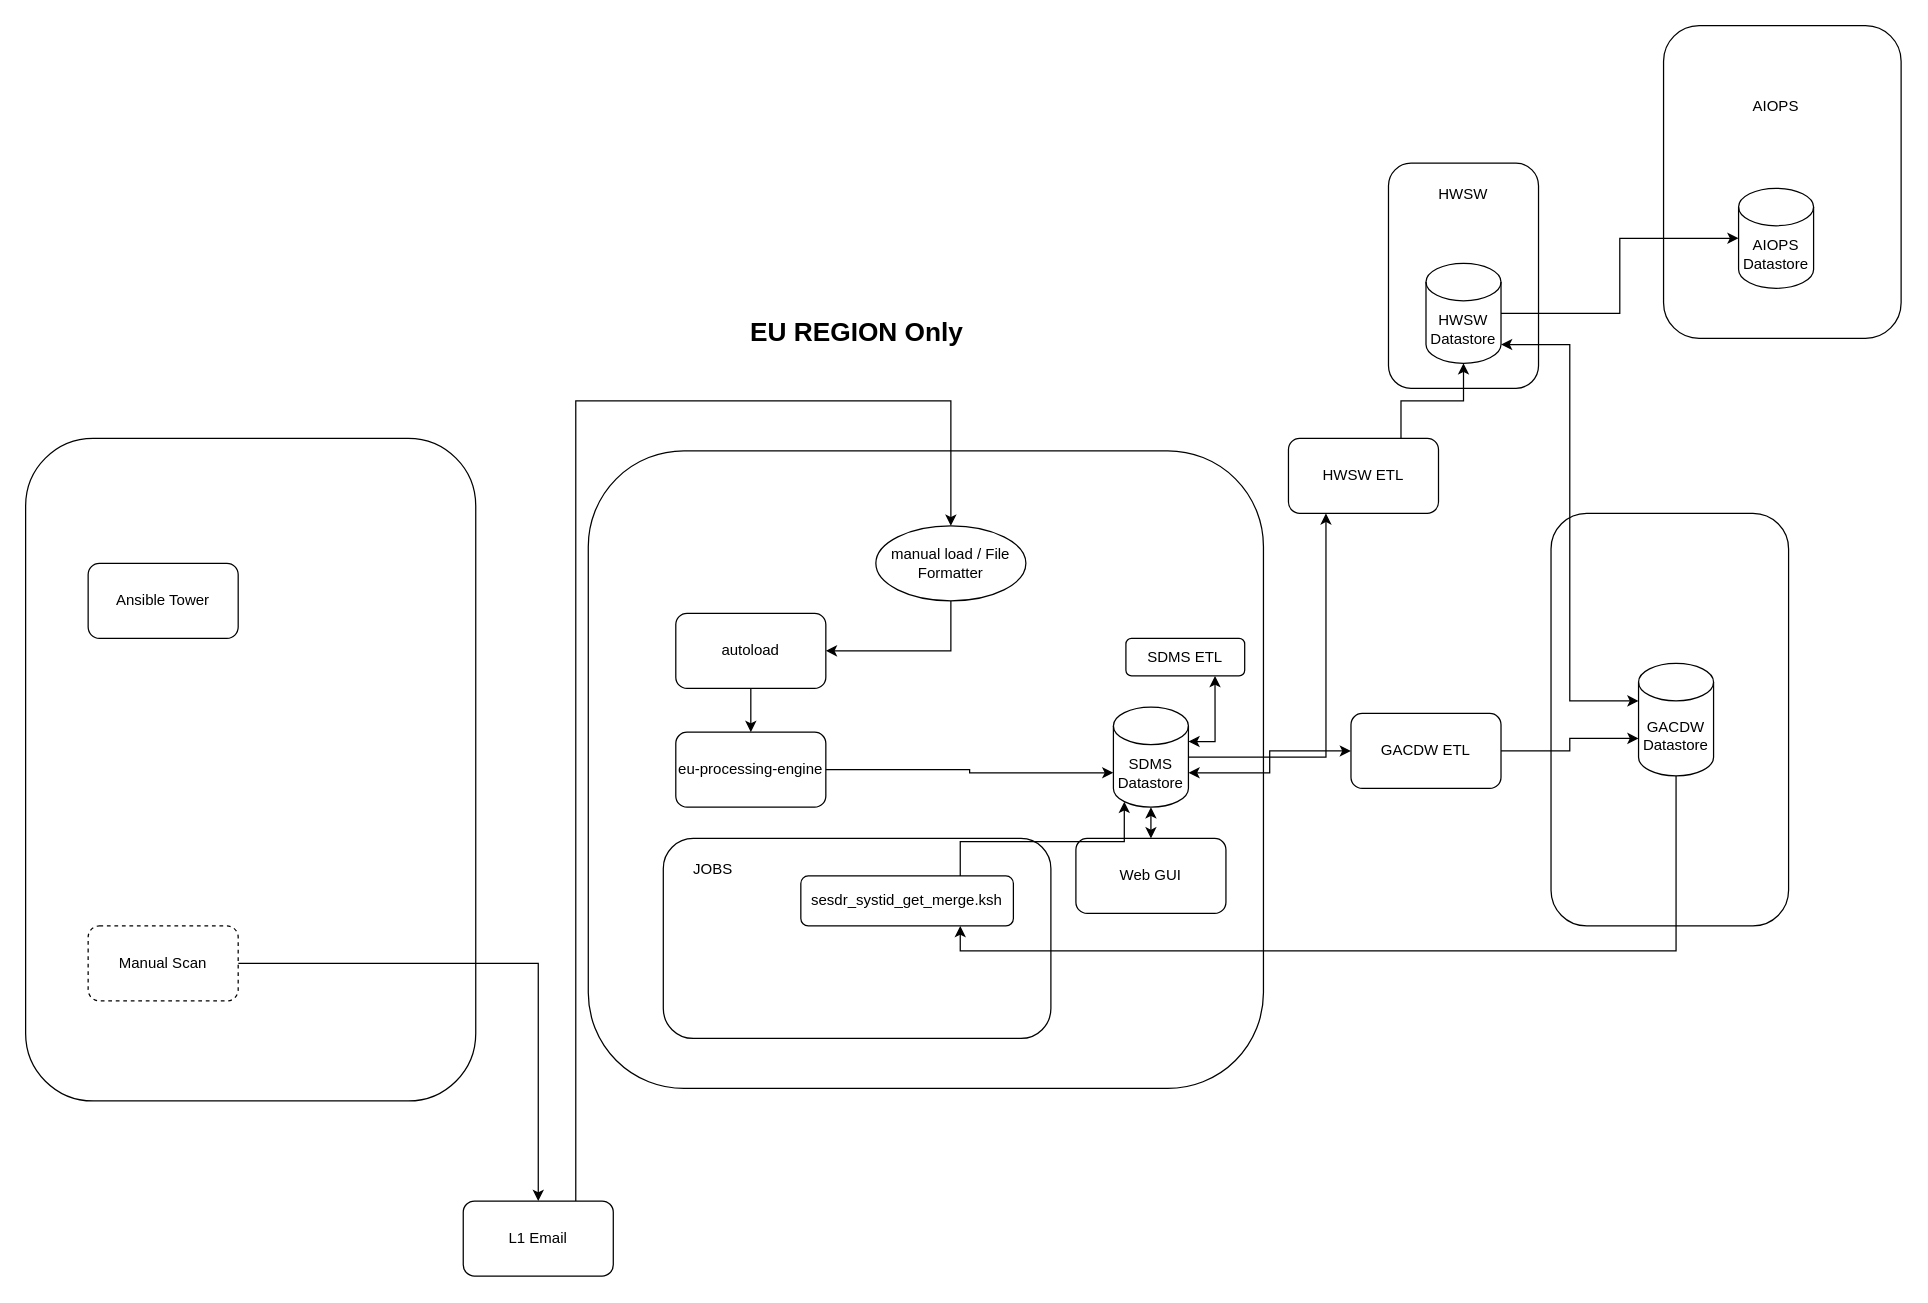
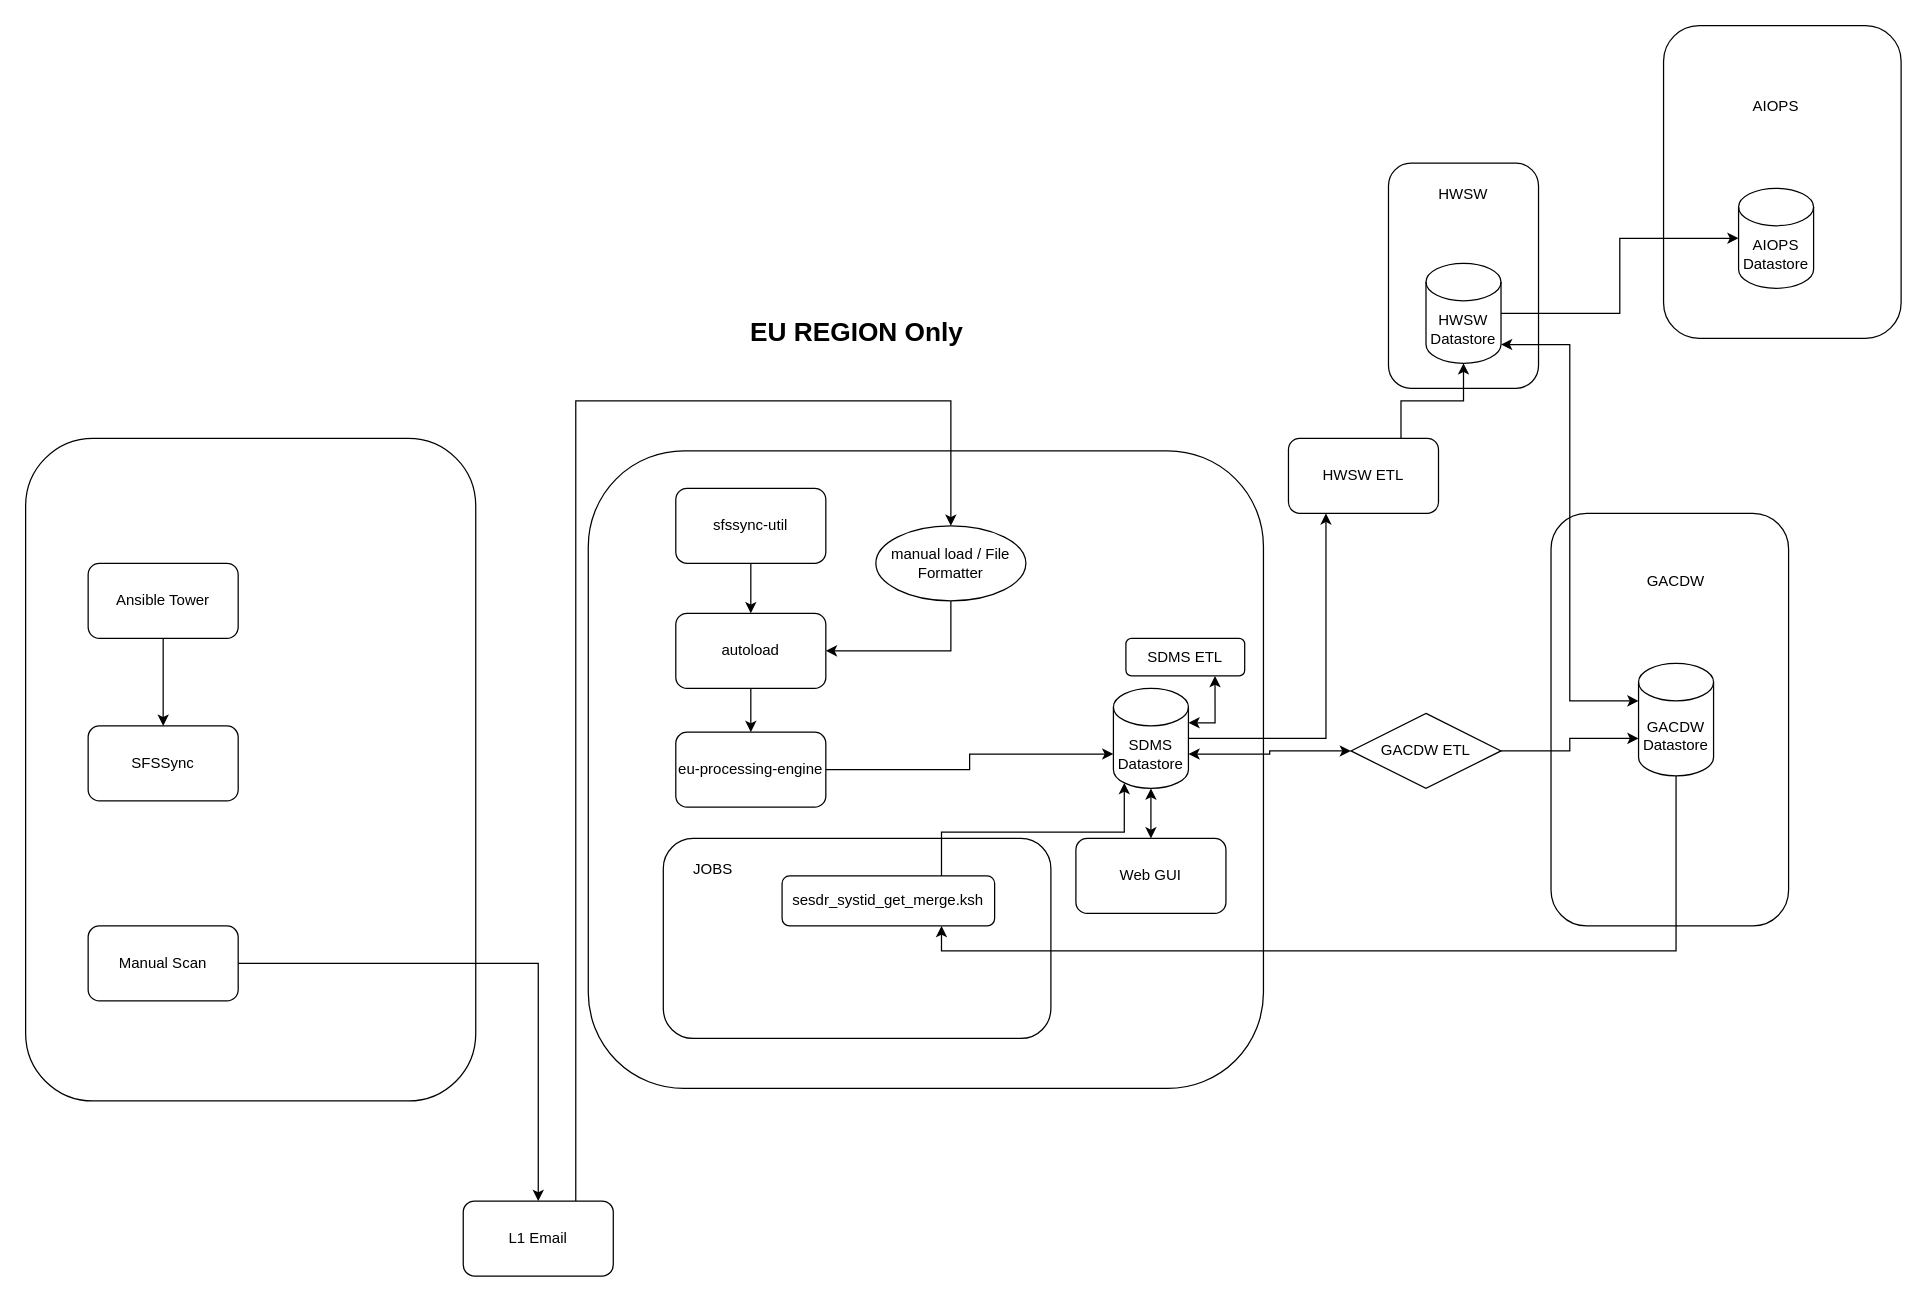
none -> (751, 526)
none -> (1676, 582)
none -> (751, 584)
none -> (163, 677)
(1426, 751) -> (1426, 751)
(1151, 757) -> (1151, 738)
none -> (163, 763)
(907, 901) -> (888, 901)
(163, 963) -> (163, 963)
